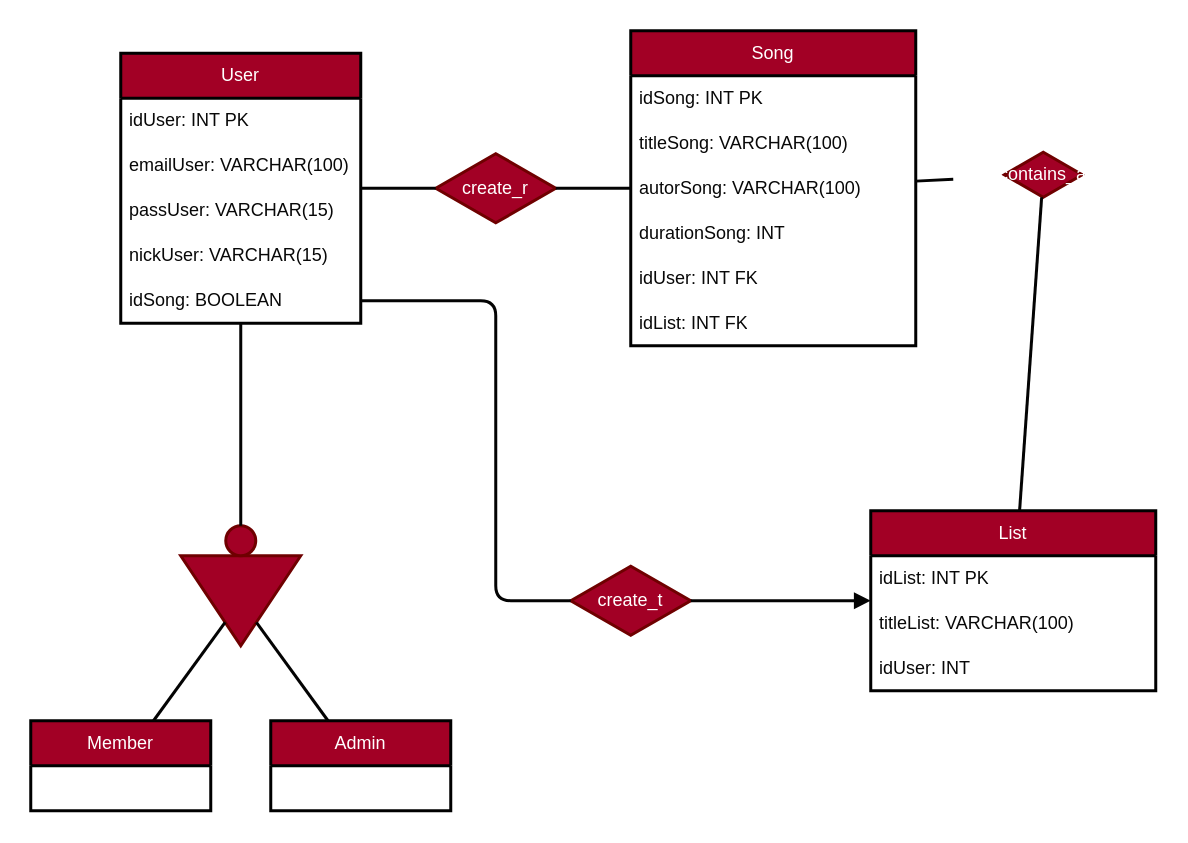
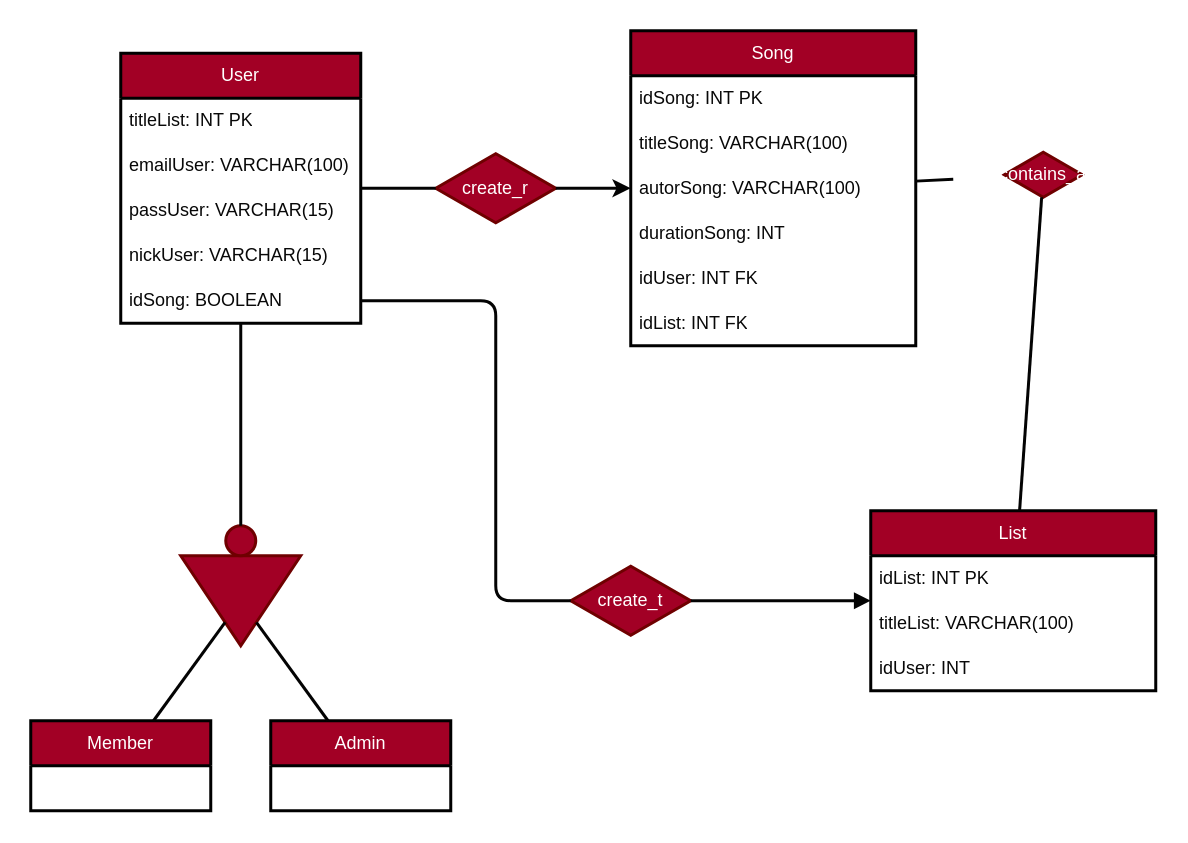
(191, 121) -> (201, 121)
(621, 188) -> (616, 188)
